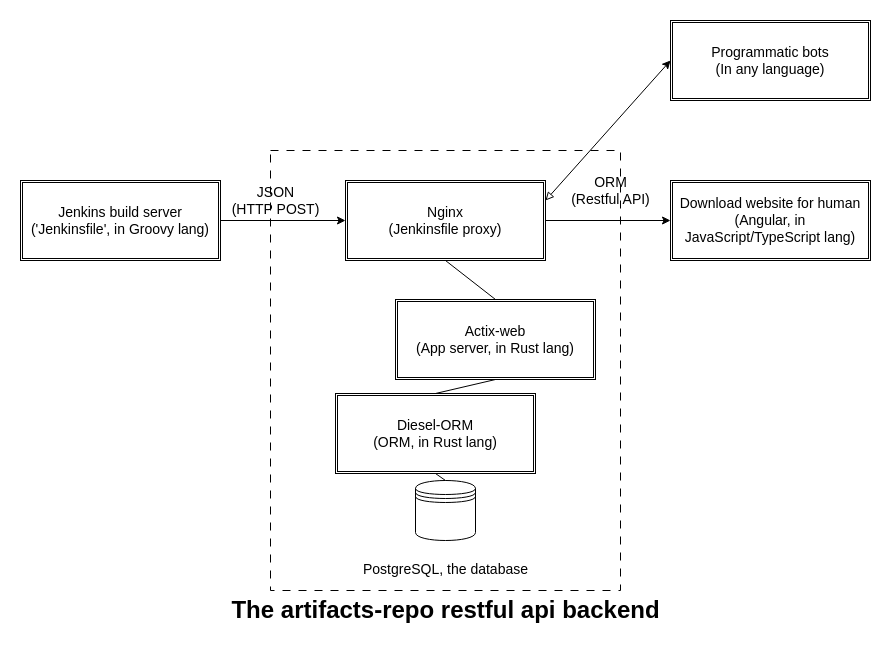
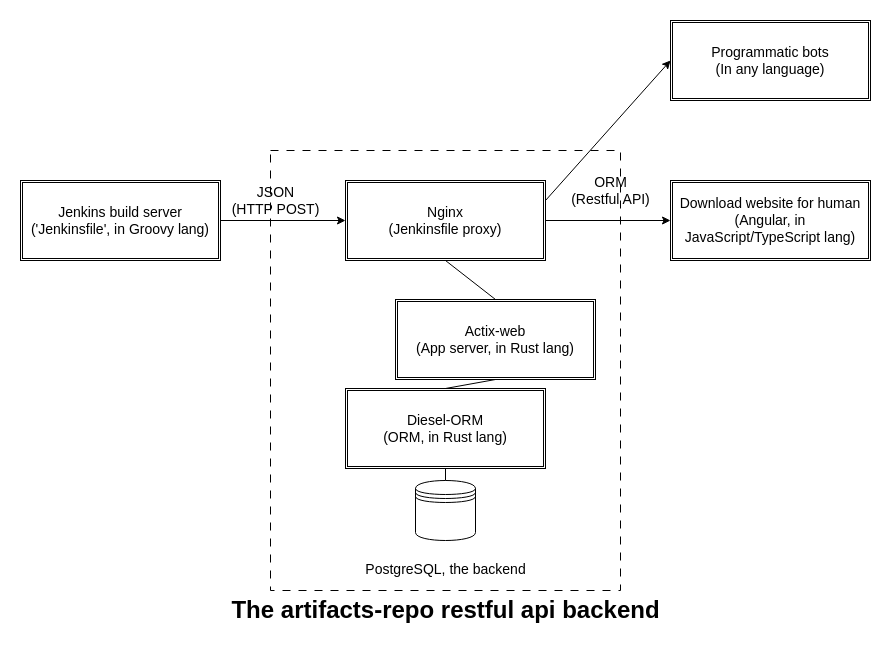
(552, 194) -> (549, 197)
(436, 434) -> (446, 429)
(446, 570) -> (446, 570)
